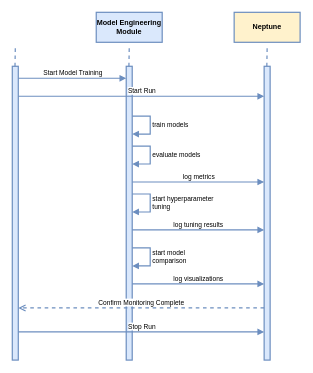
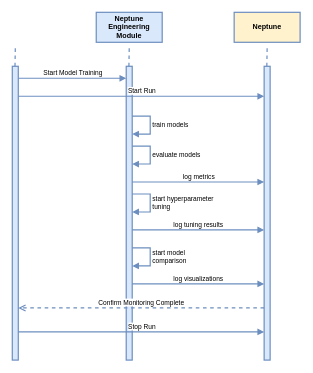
(129, 27) -> (129, 27)
